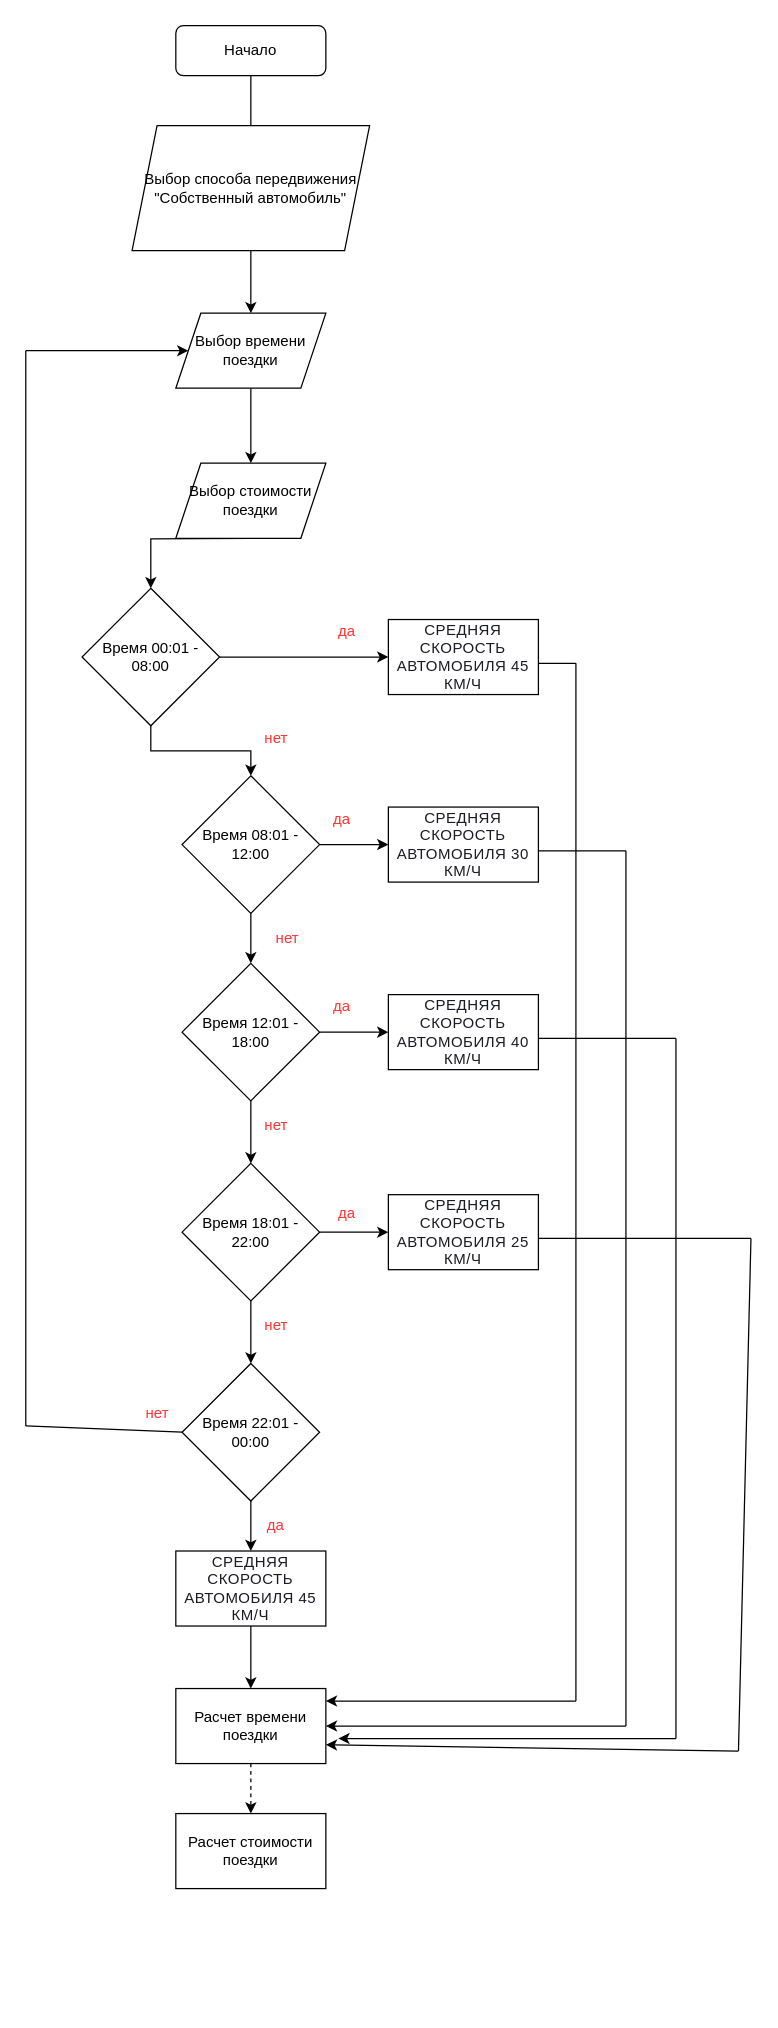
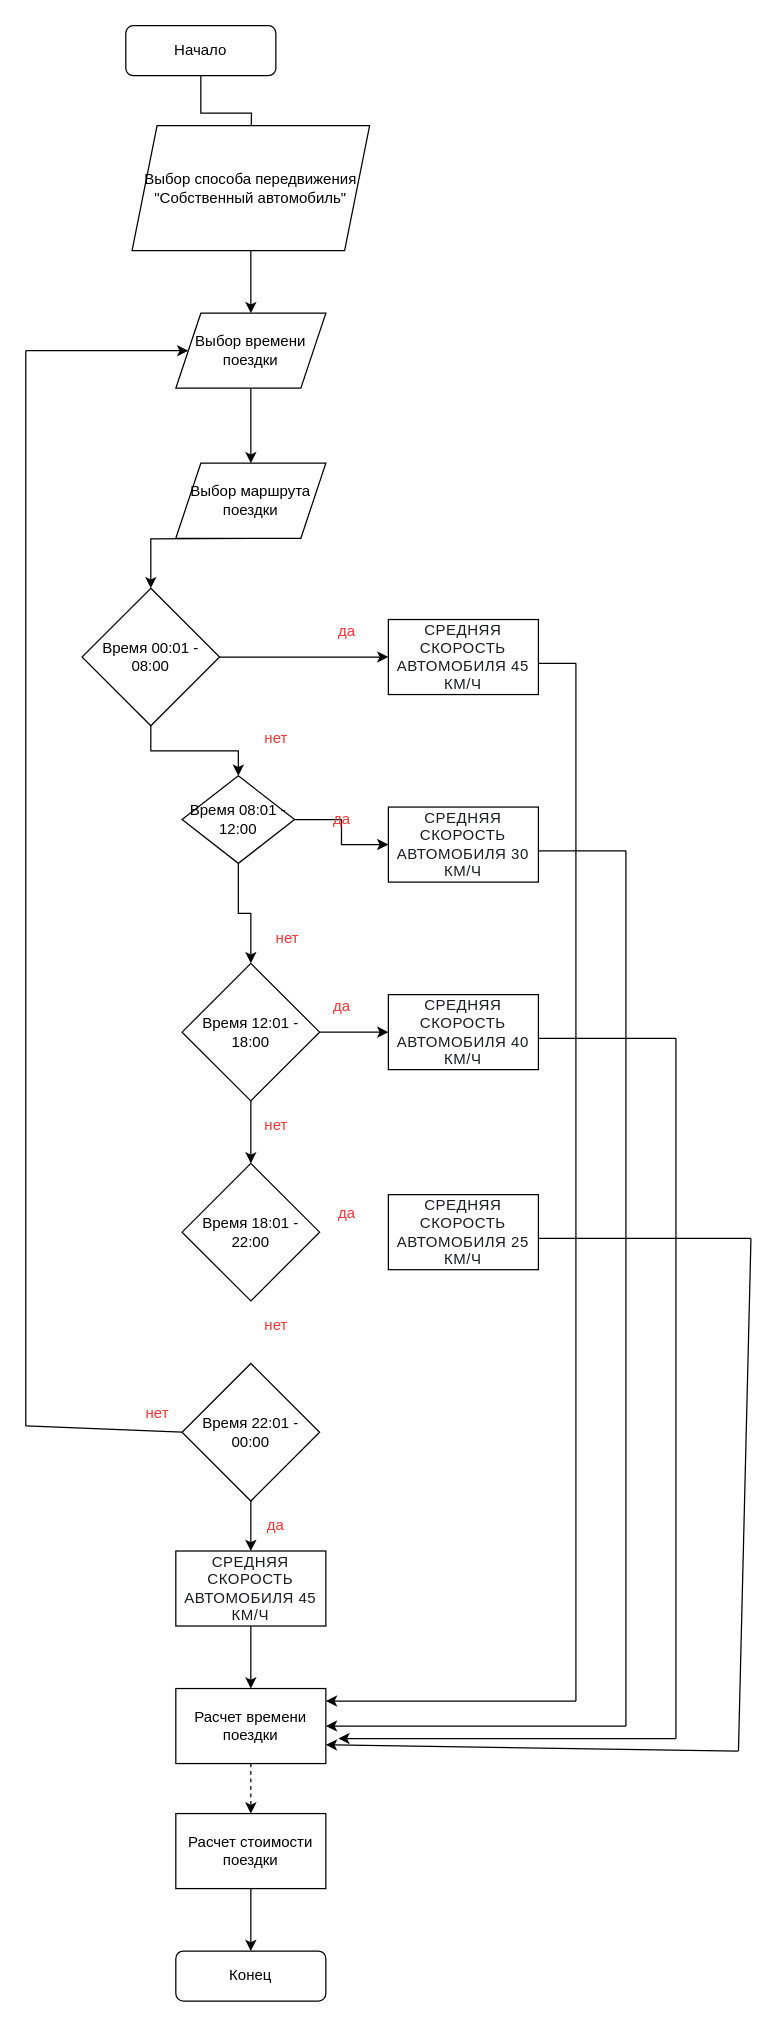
(251, 51) -> (201, 51)
(251, 501) -> (251, 501)
(251, 844) -> (238, 819)
(350, 1232) -> none
(251, 1328) -> none
none -> (251, 1915)
none -> (251, 1976)
